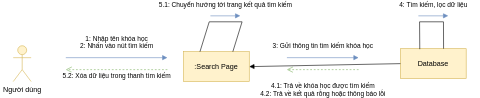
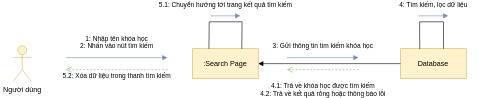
(216, 67) -> (225, 64)
